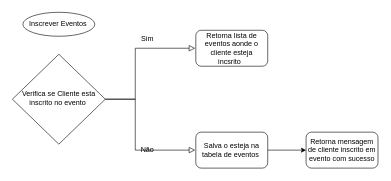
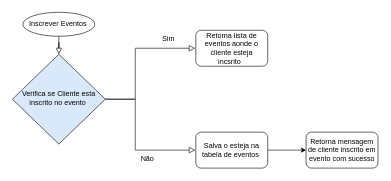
(147, 39) -> (168, 39)
none -> (59, 47)
(59, 99) -> (59, 99)
(147, 150) -> (147, 159)
